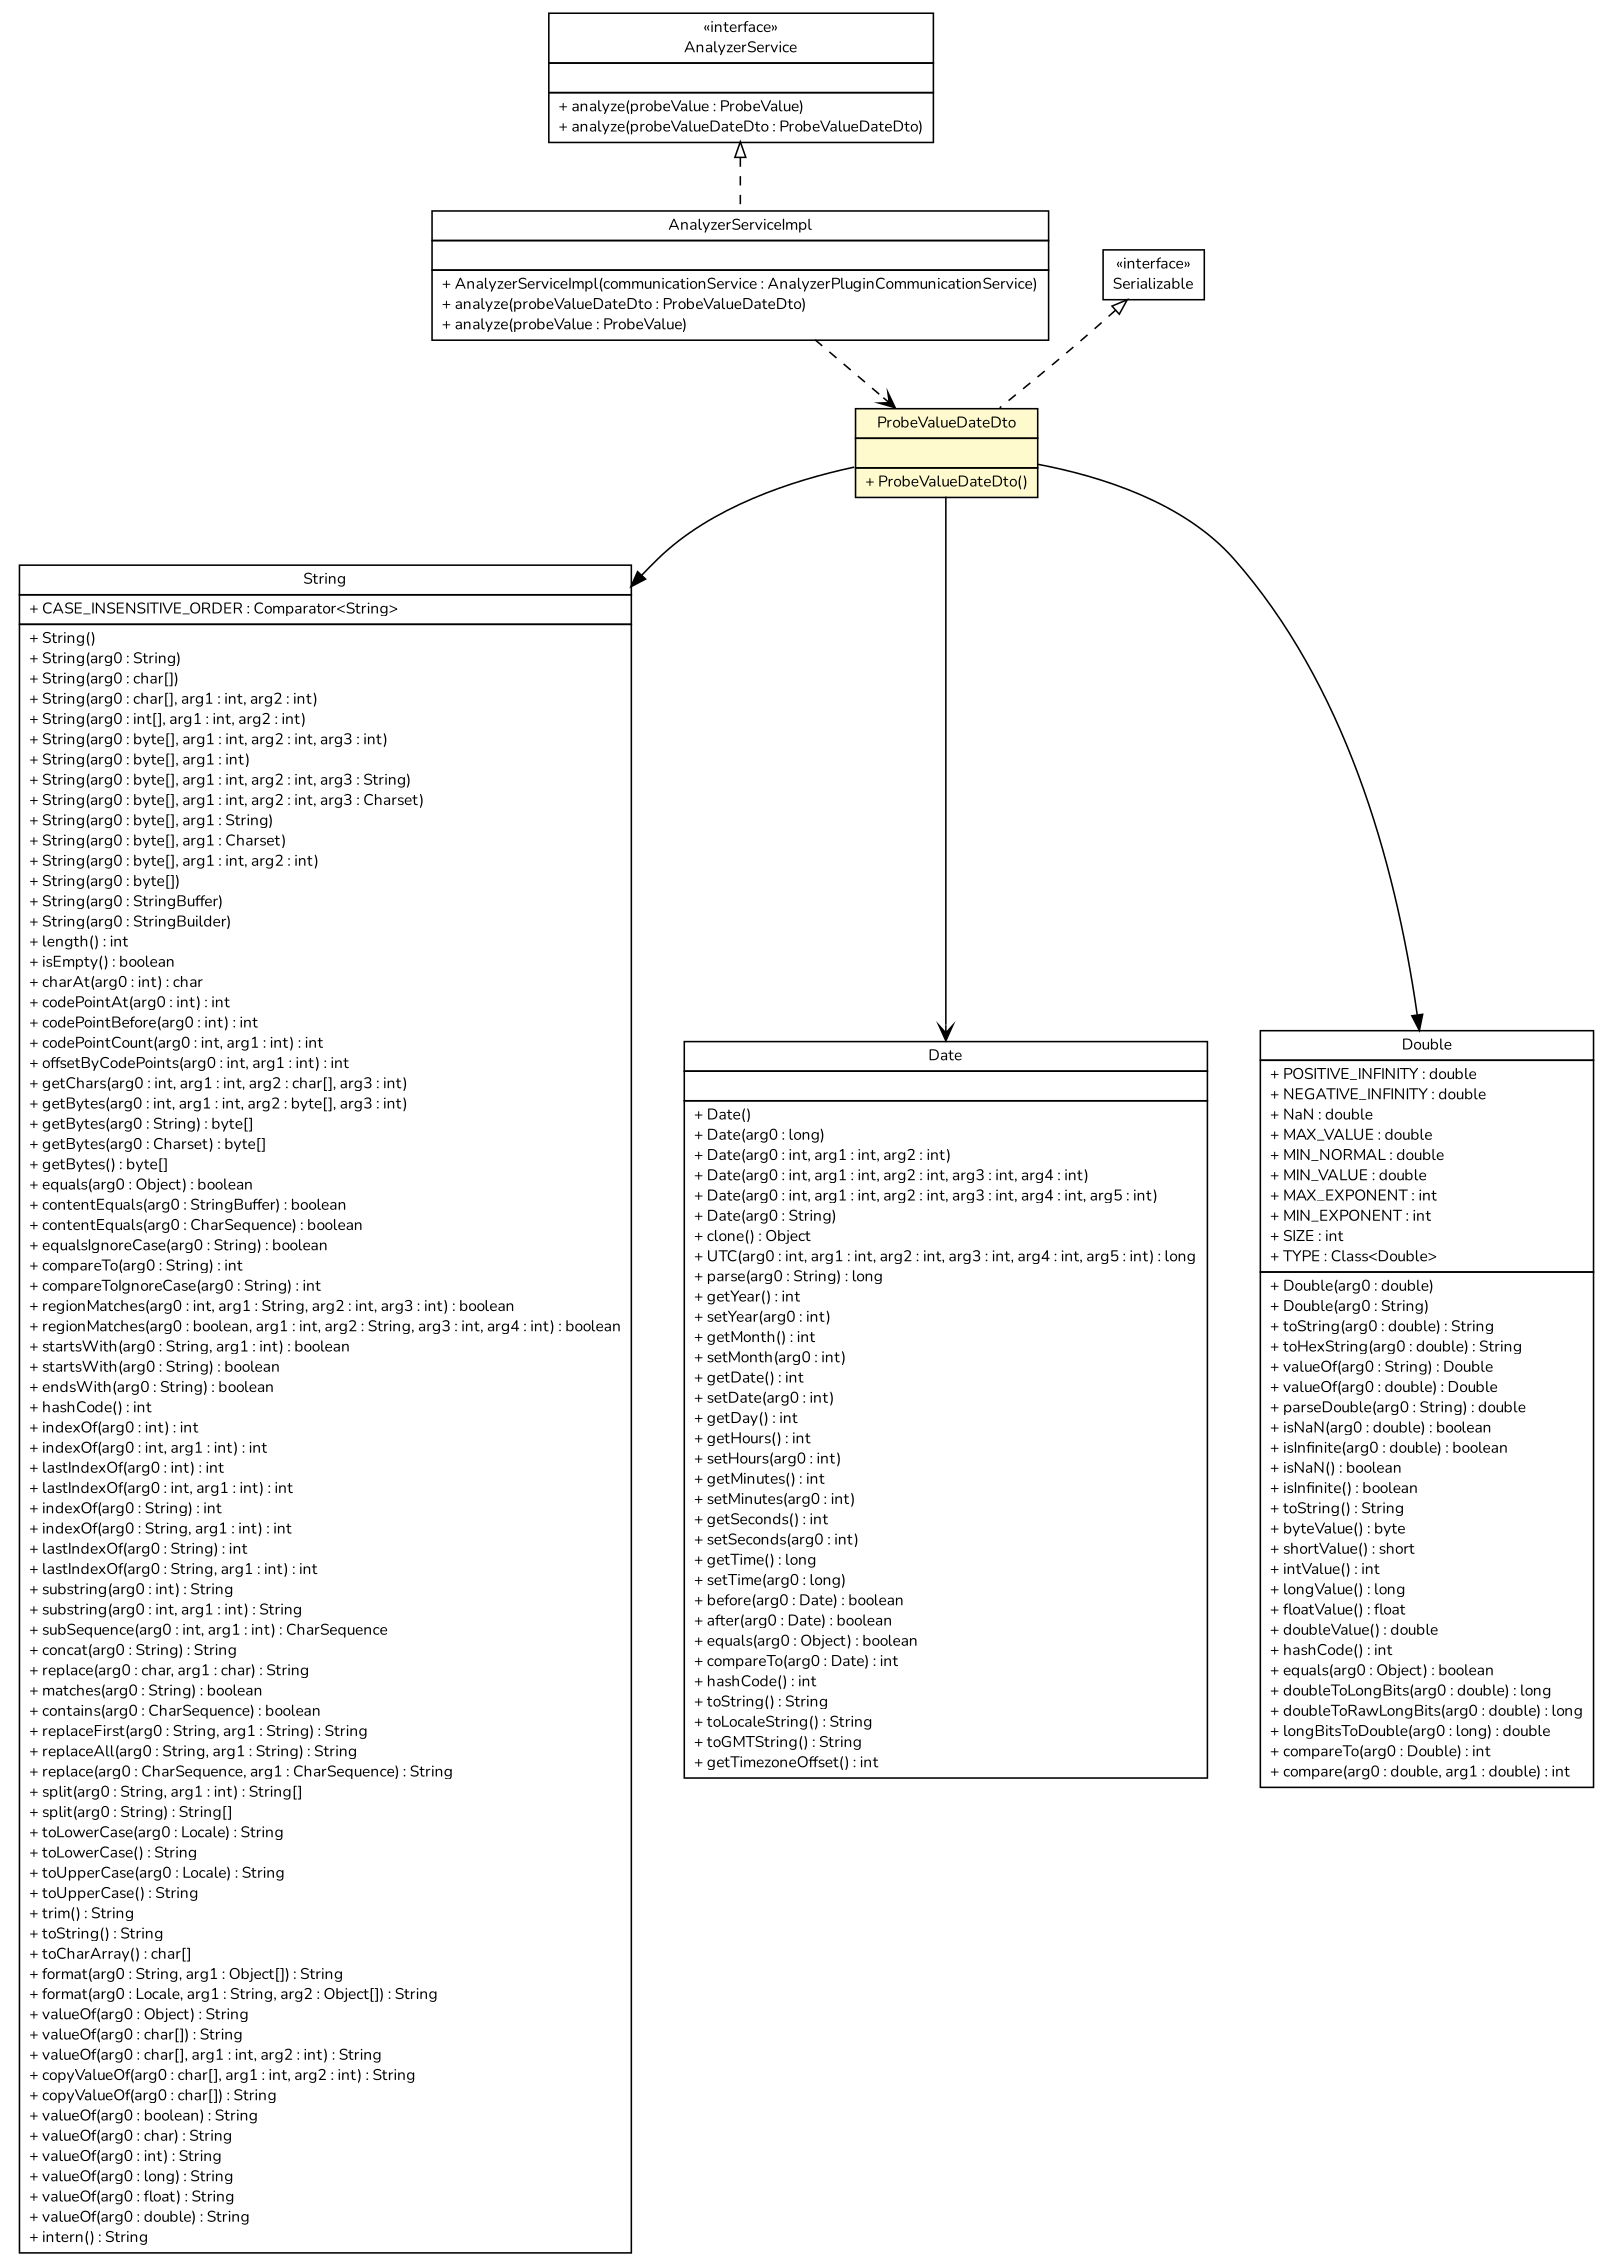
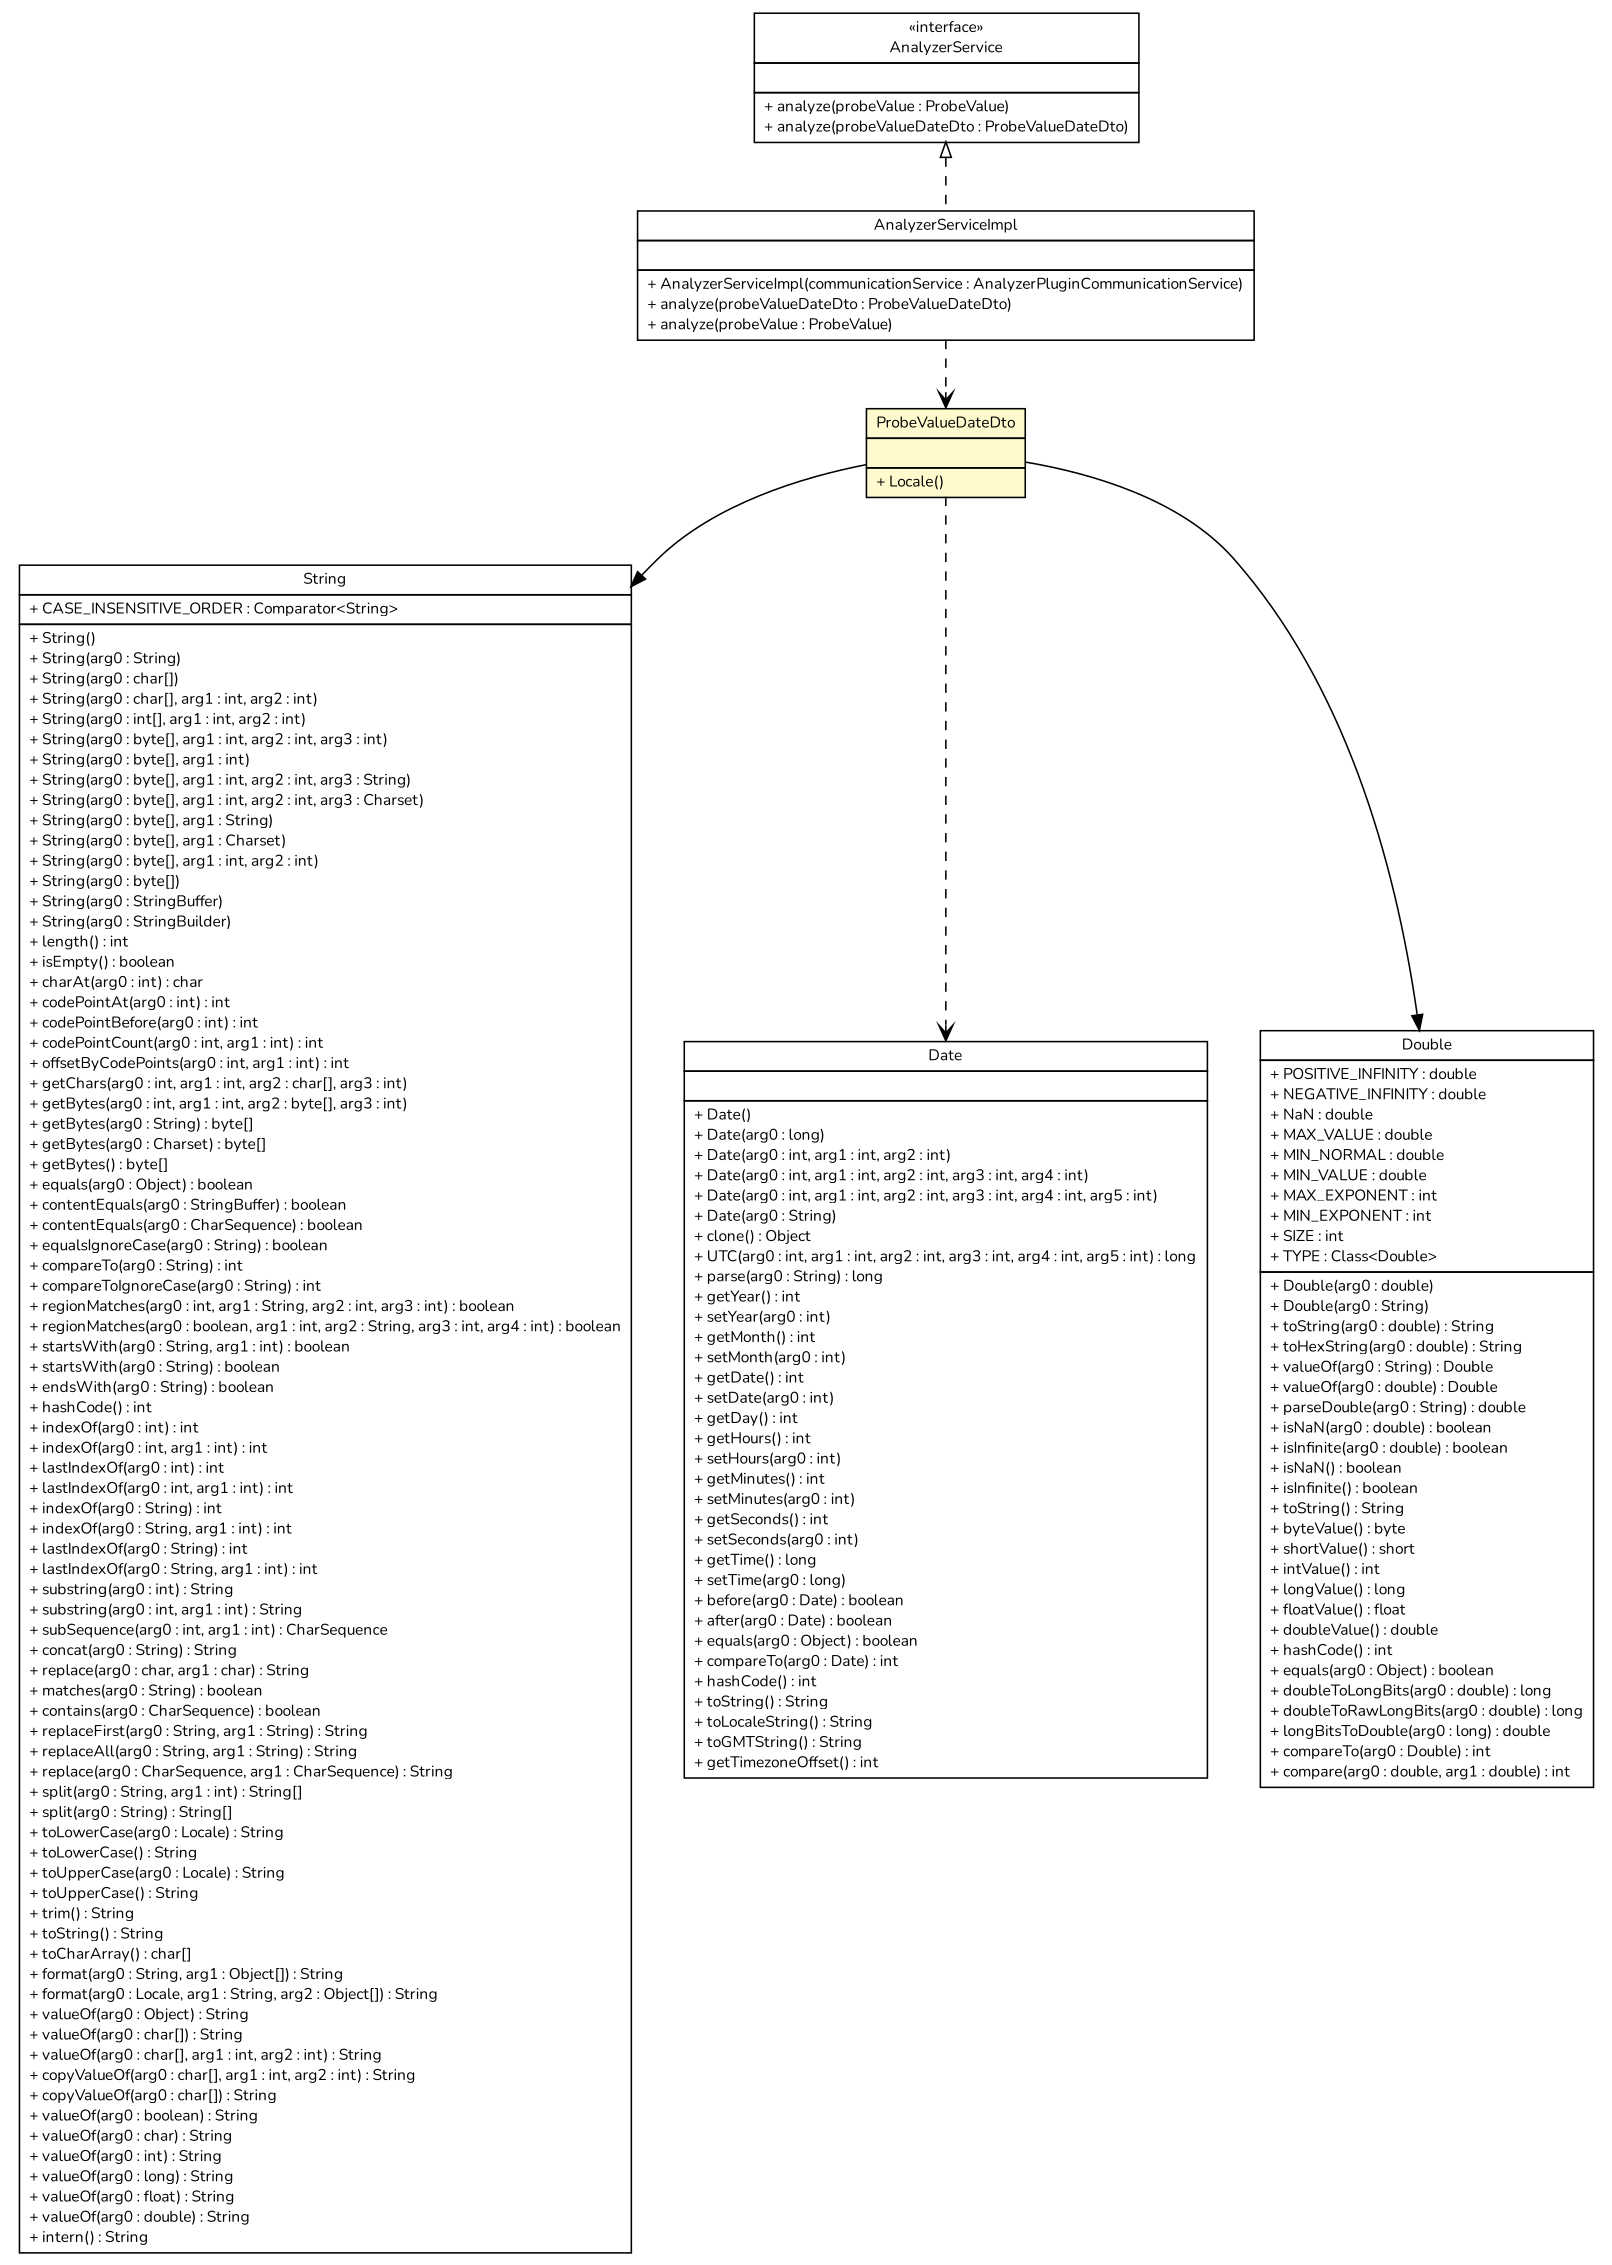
(1153, 275) -> none
(947, 482) -> (911, 482)
(946, 761) -> (946, 761)
